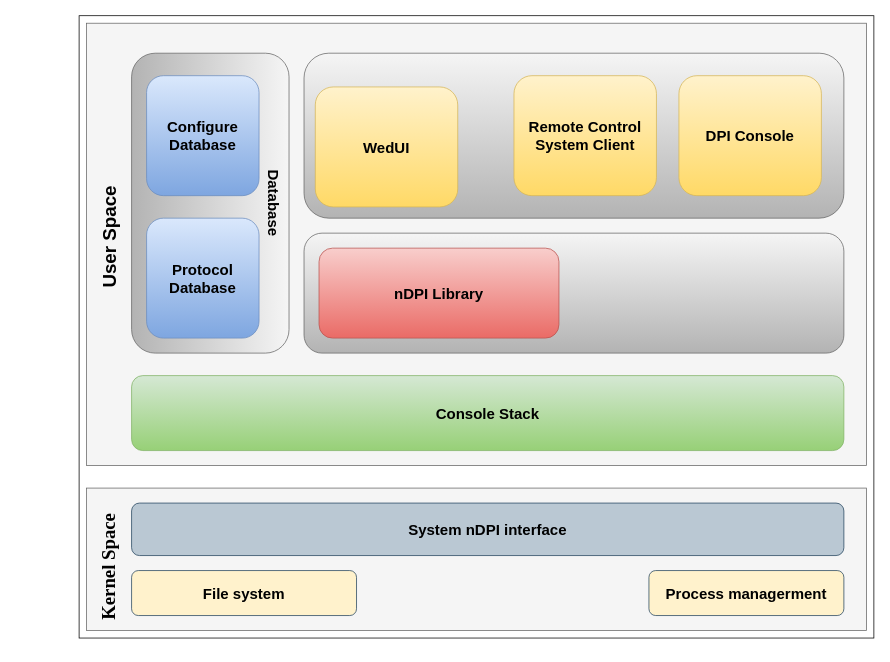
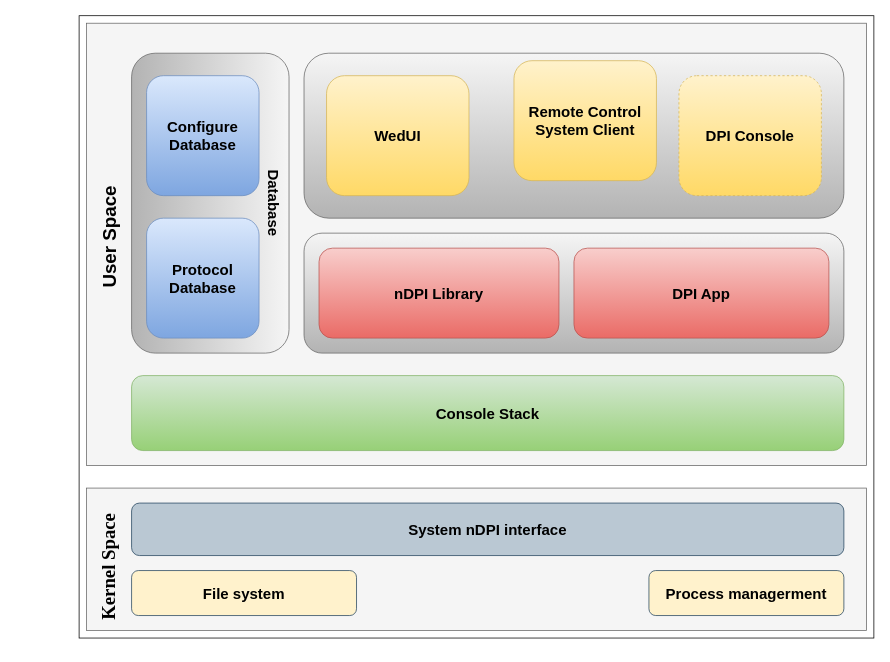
(585, 135) -> (585, 120)
(750, 135) -> (750, 135)
(387, 147) -> (398, 135)
none -> (702, 293)
